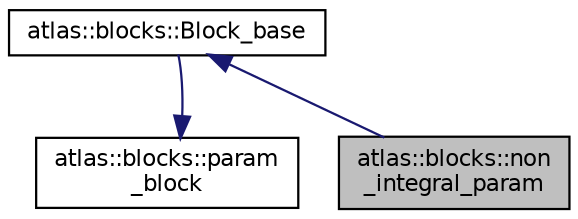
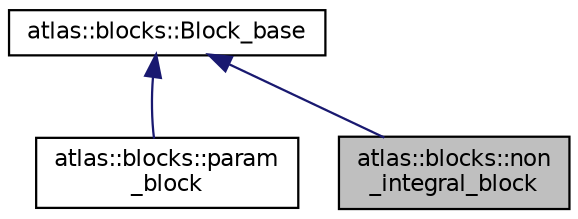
(182, 85) -> (152, 108)
(454, 173) -> (454, 173)
